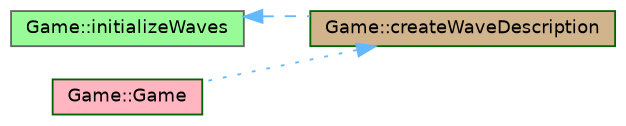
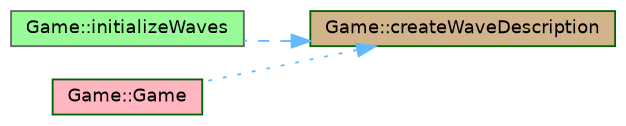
(286, 16) -> (268, 41)
